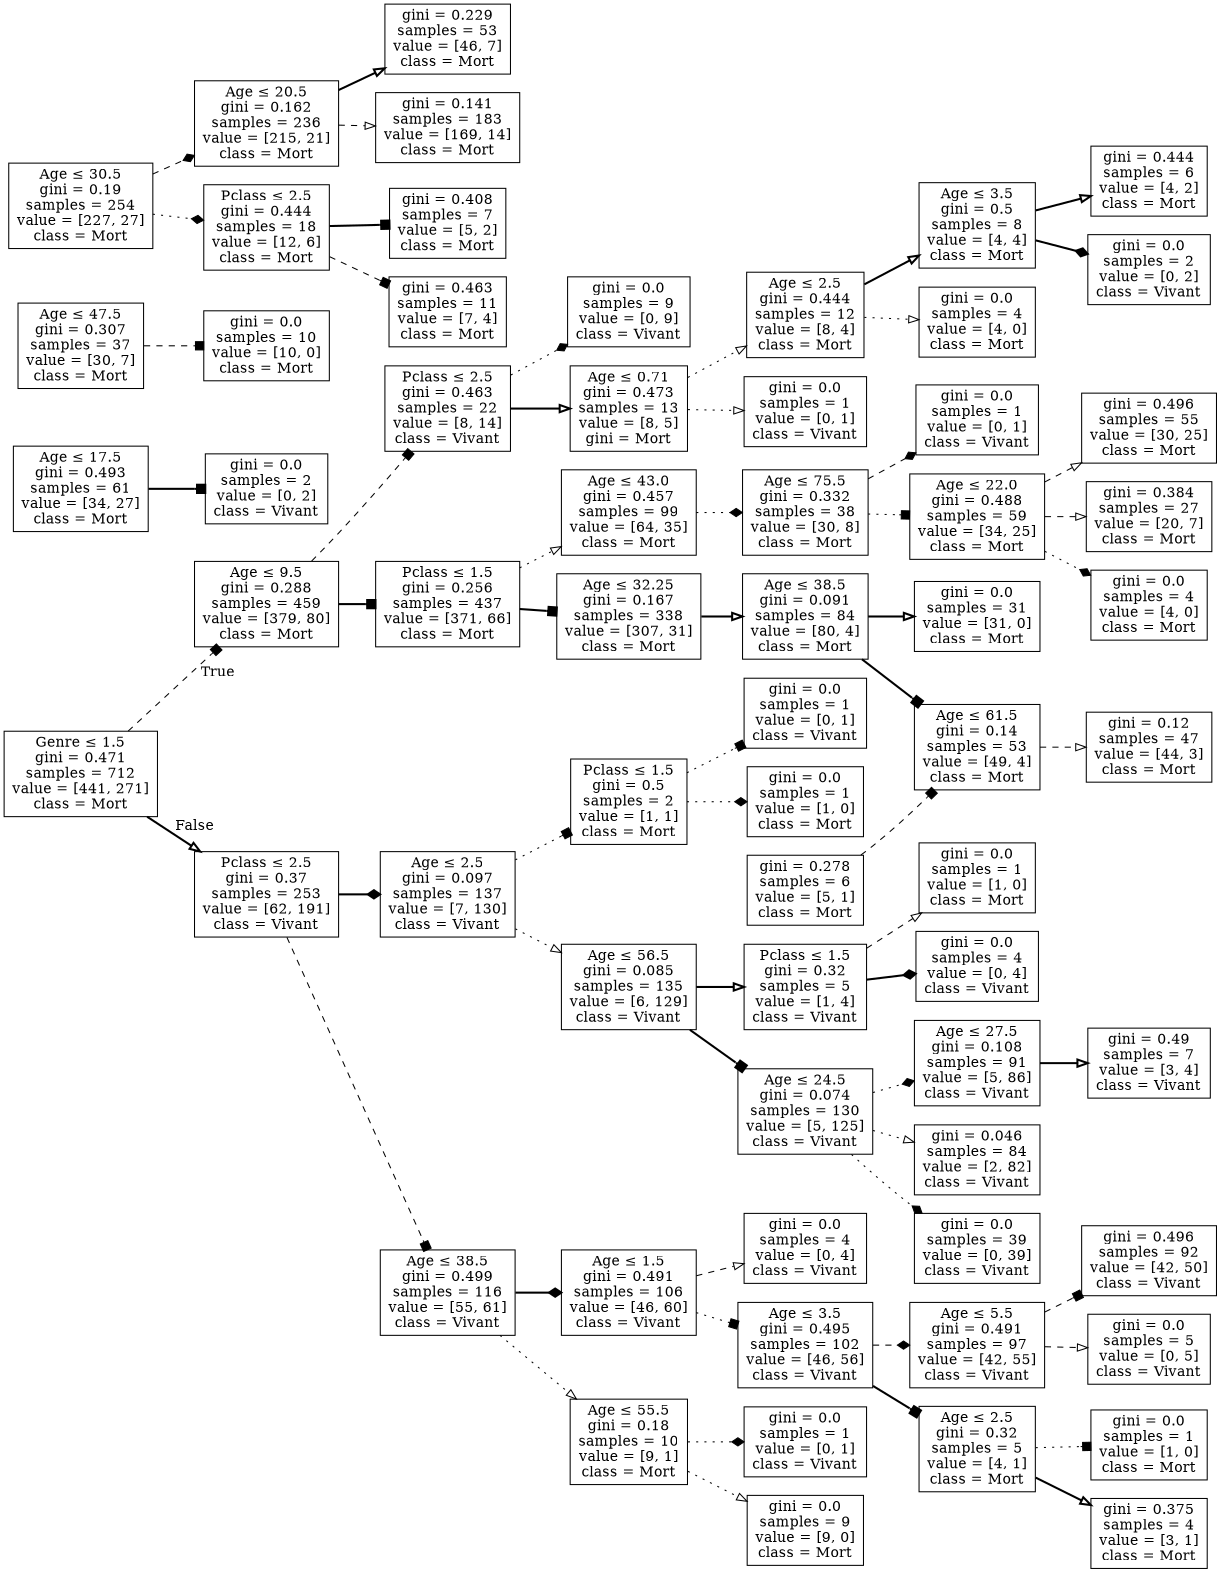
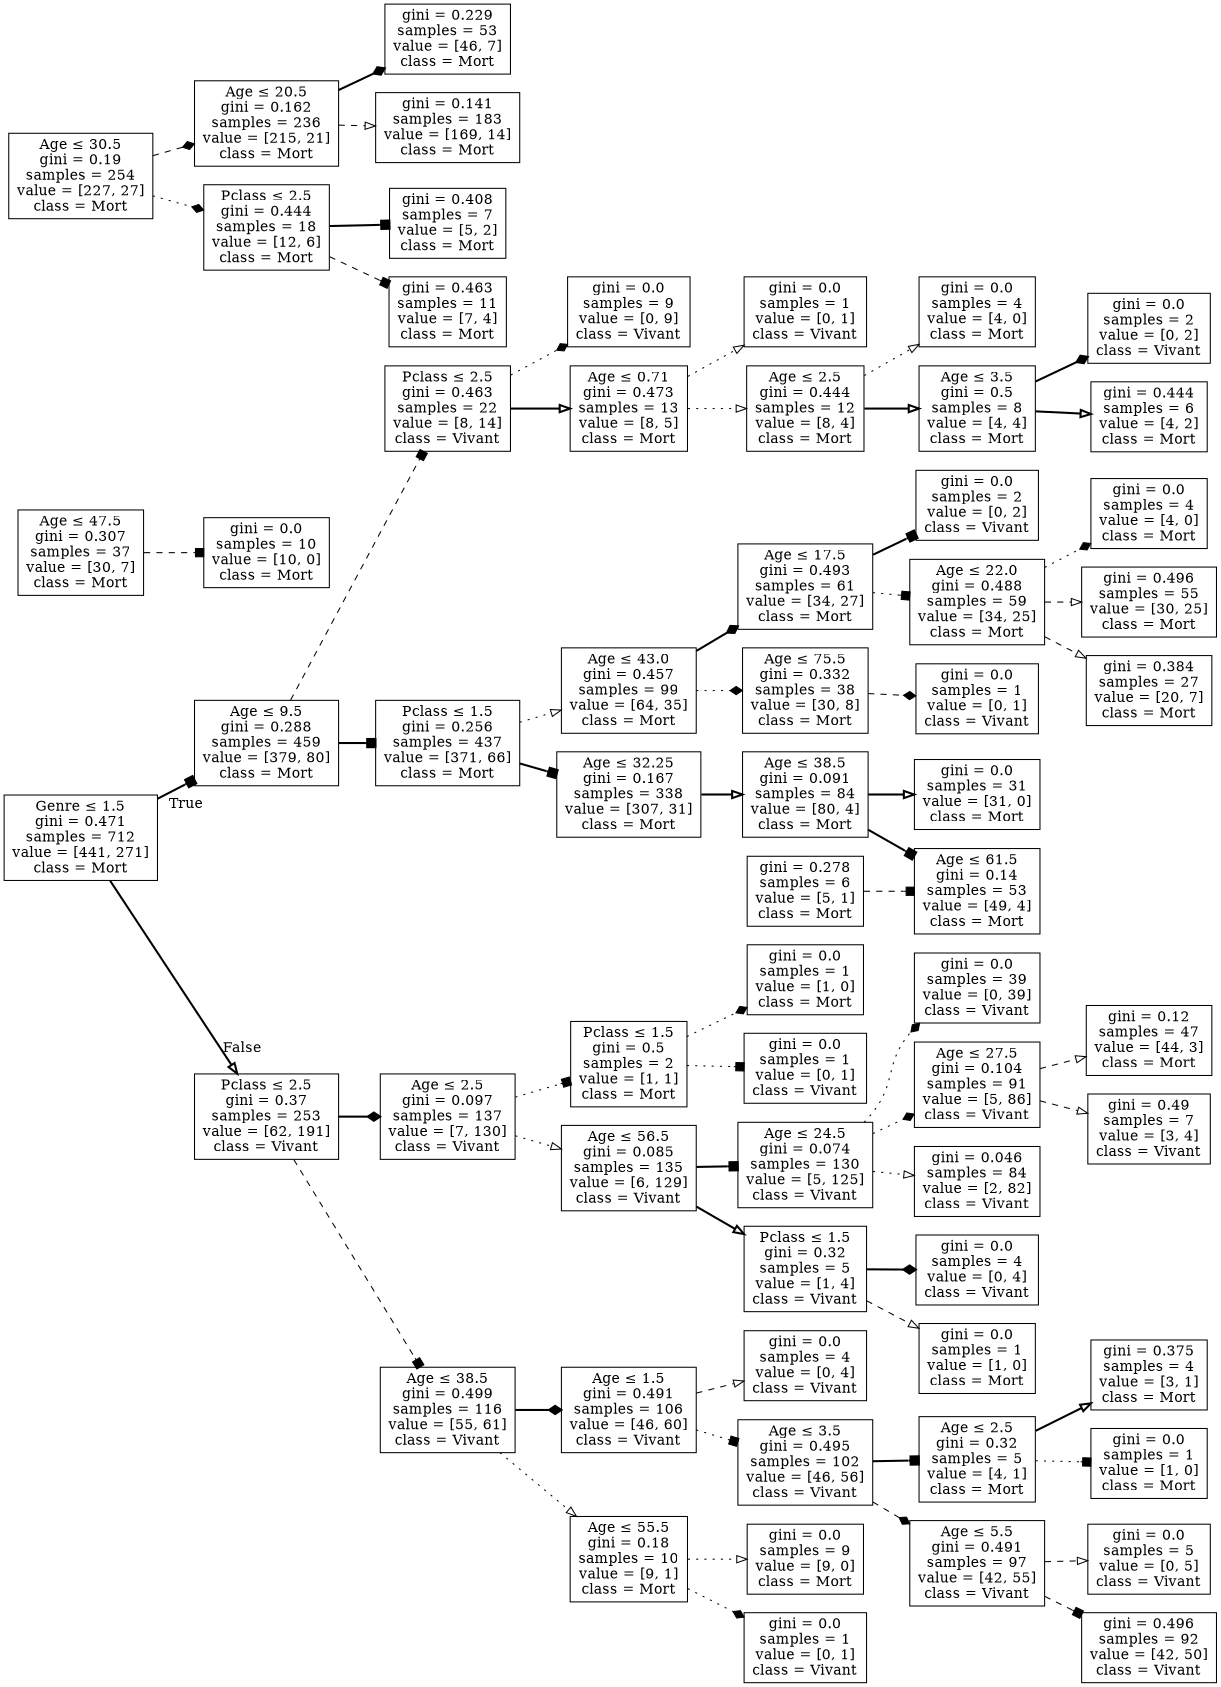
(357, 81) -> (356, 82)
(629, 439) -> (629, 439)
(884, 514) -> (886, 594)
none -> (712, 642)
(170, 693) -> (171, 792)
(1058, 747) -> (1058, 1064)
(977, 1047) -> (977, 1069)
(1059, 1063) -> (1059, 1106)
